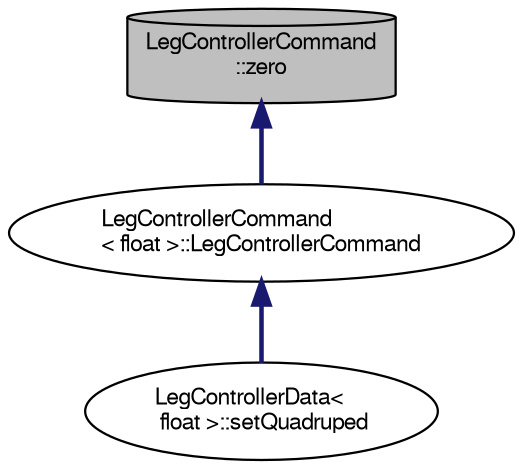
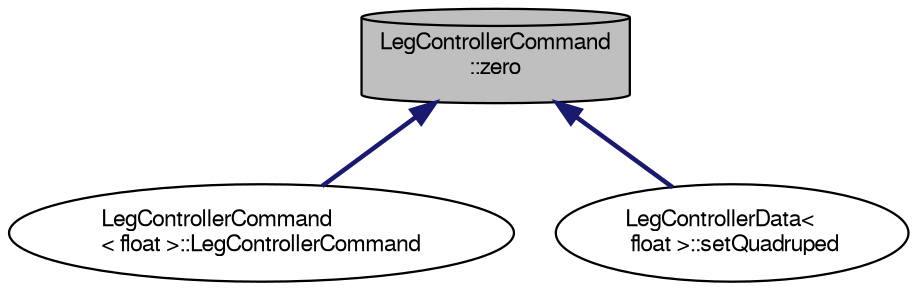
(262, 334) -> (624, 152)
